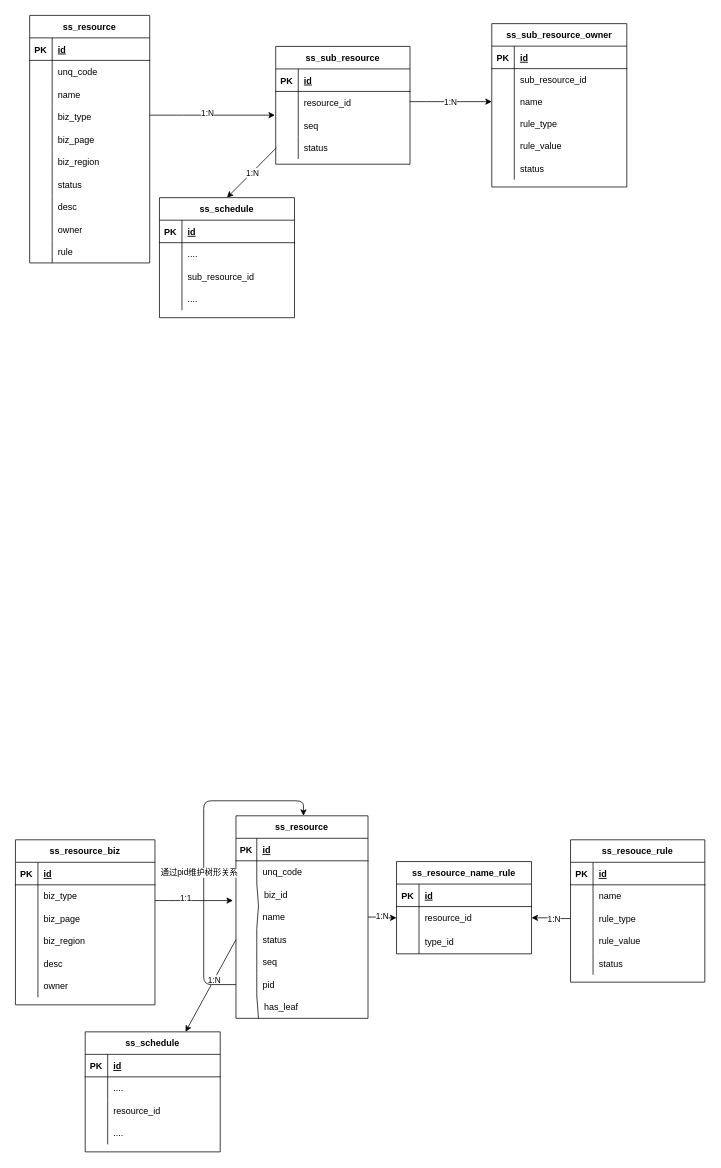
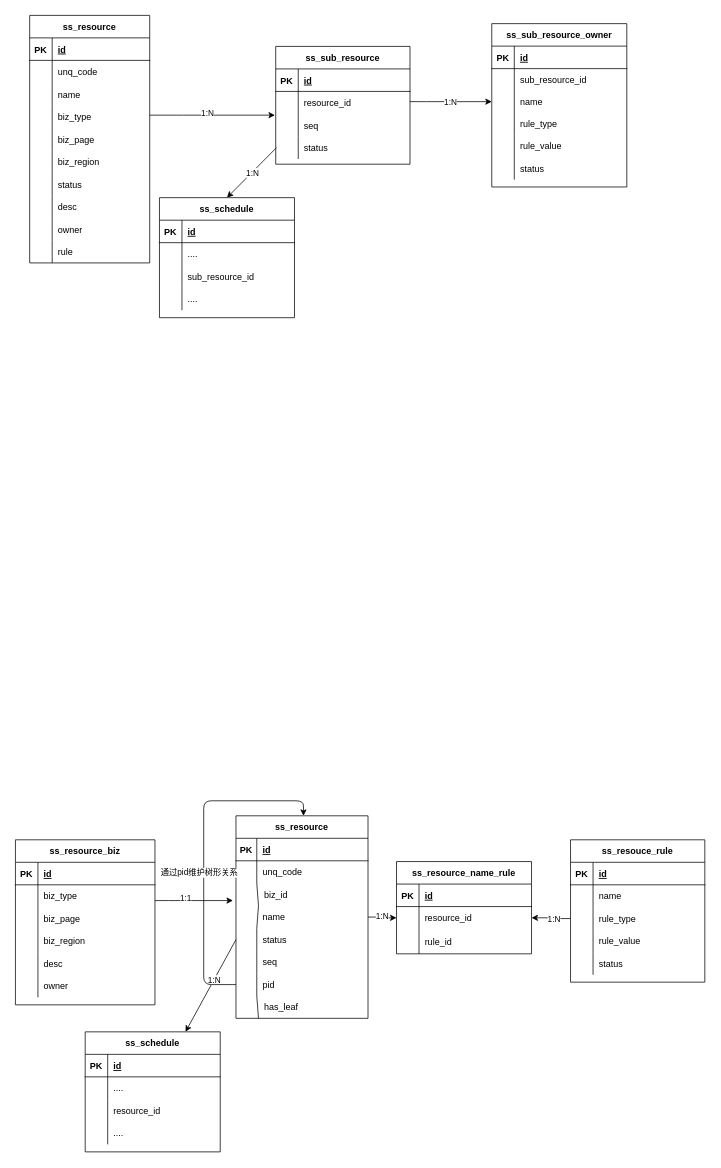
(441, 942) -> (440, 942)
